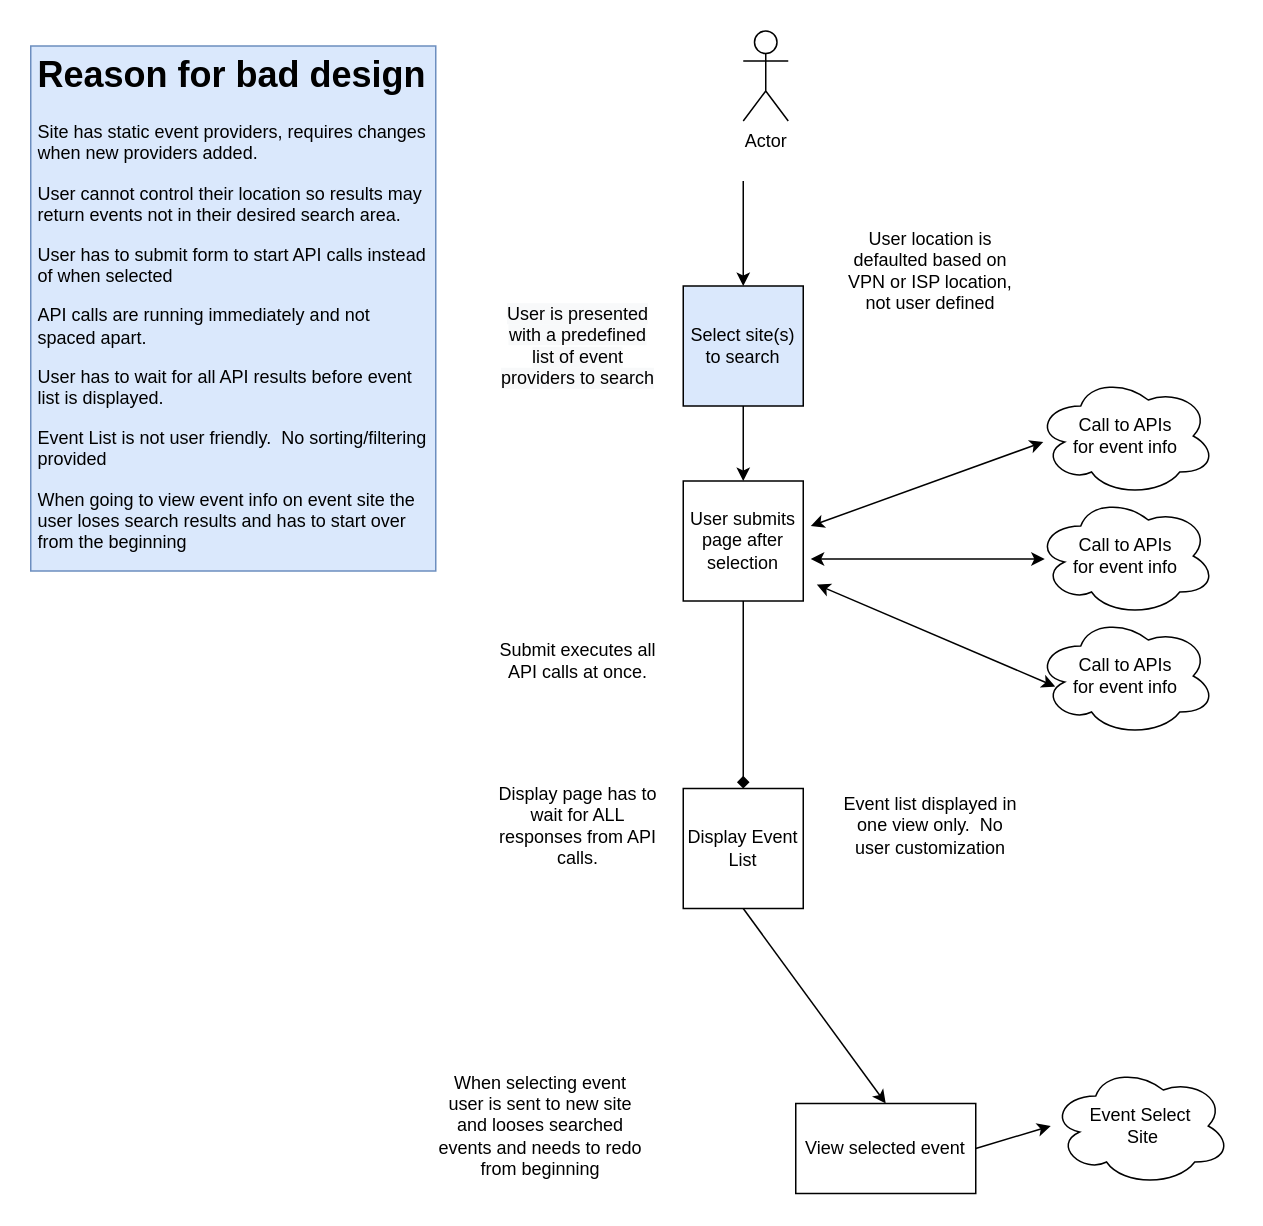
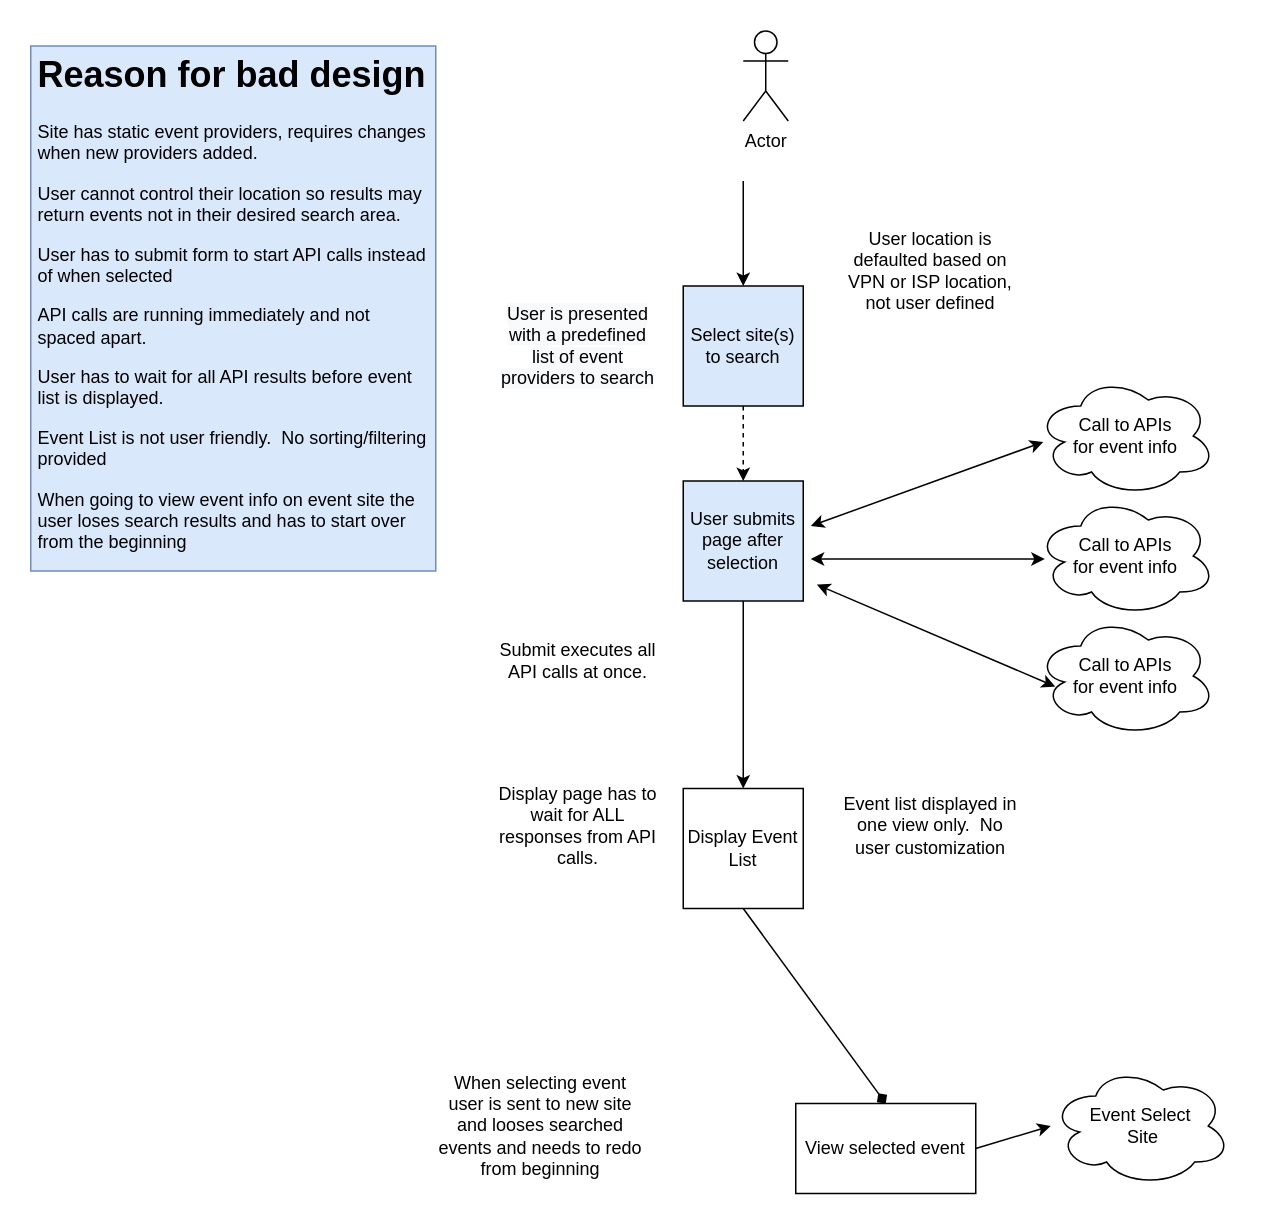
(743, 439) -> (743, 439)
(743, 541) -> (743, 541)
(743, 776) -> (743, 777)
(879, 1094) -> (878, 1093)
